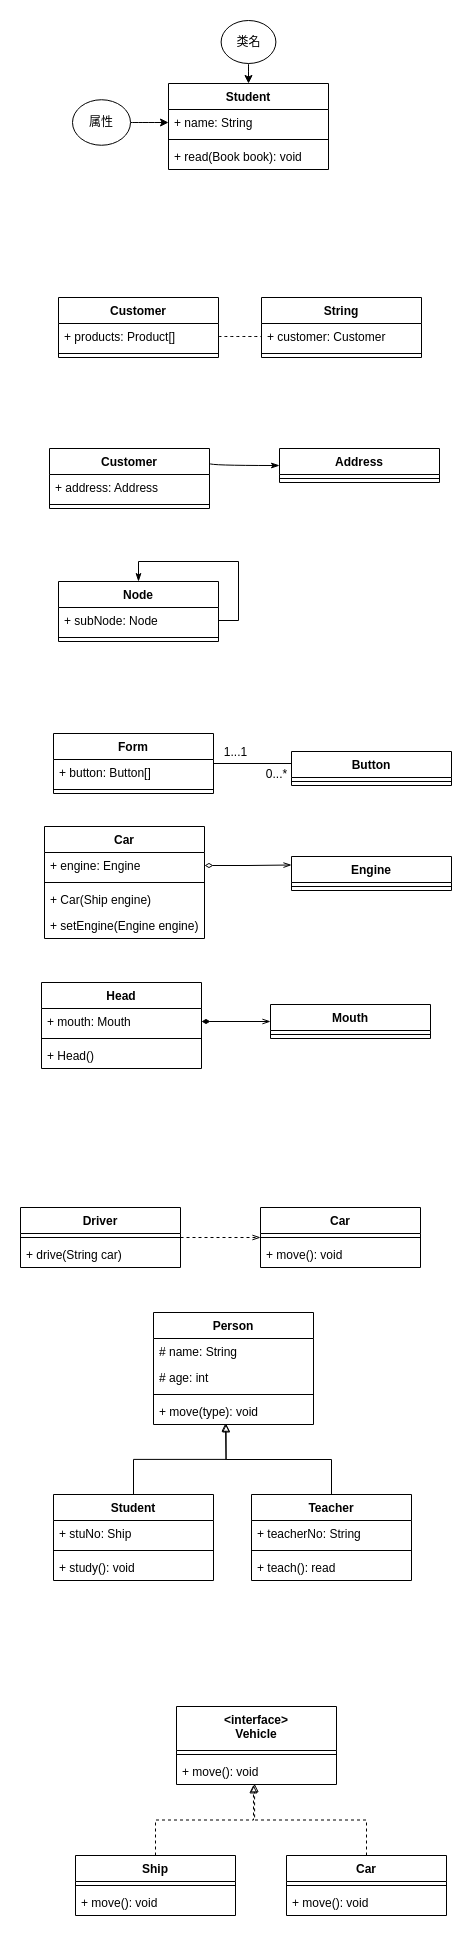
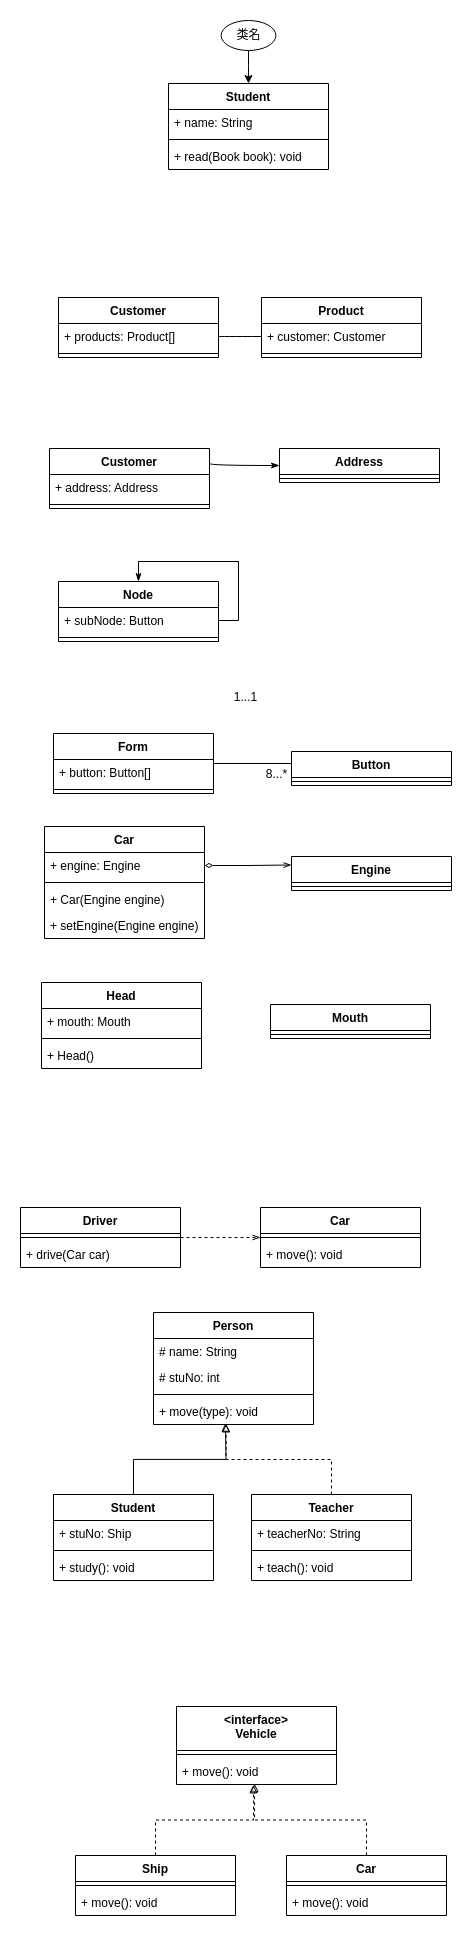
(249, 42) -> (249, 36)
(102, 123) -> none
(146, 123) -> none
(341, 311) -> (341, 311)
(241, 337) -> (241, 337)
(110, 621) -> (116, 621)
(235, 753) -> (245, 698)
(277, 775) -> (277, 775)
(104, 900) -> (111, 900)
(239, 1022) -> none
(84, 1255) -> (75, 1255)
(186, 1378) -> (193, 1378)
(296, 1460) -> (296, 1460)
(303, 1568) -> (301, 1568)
